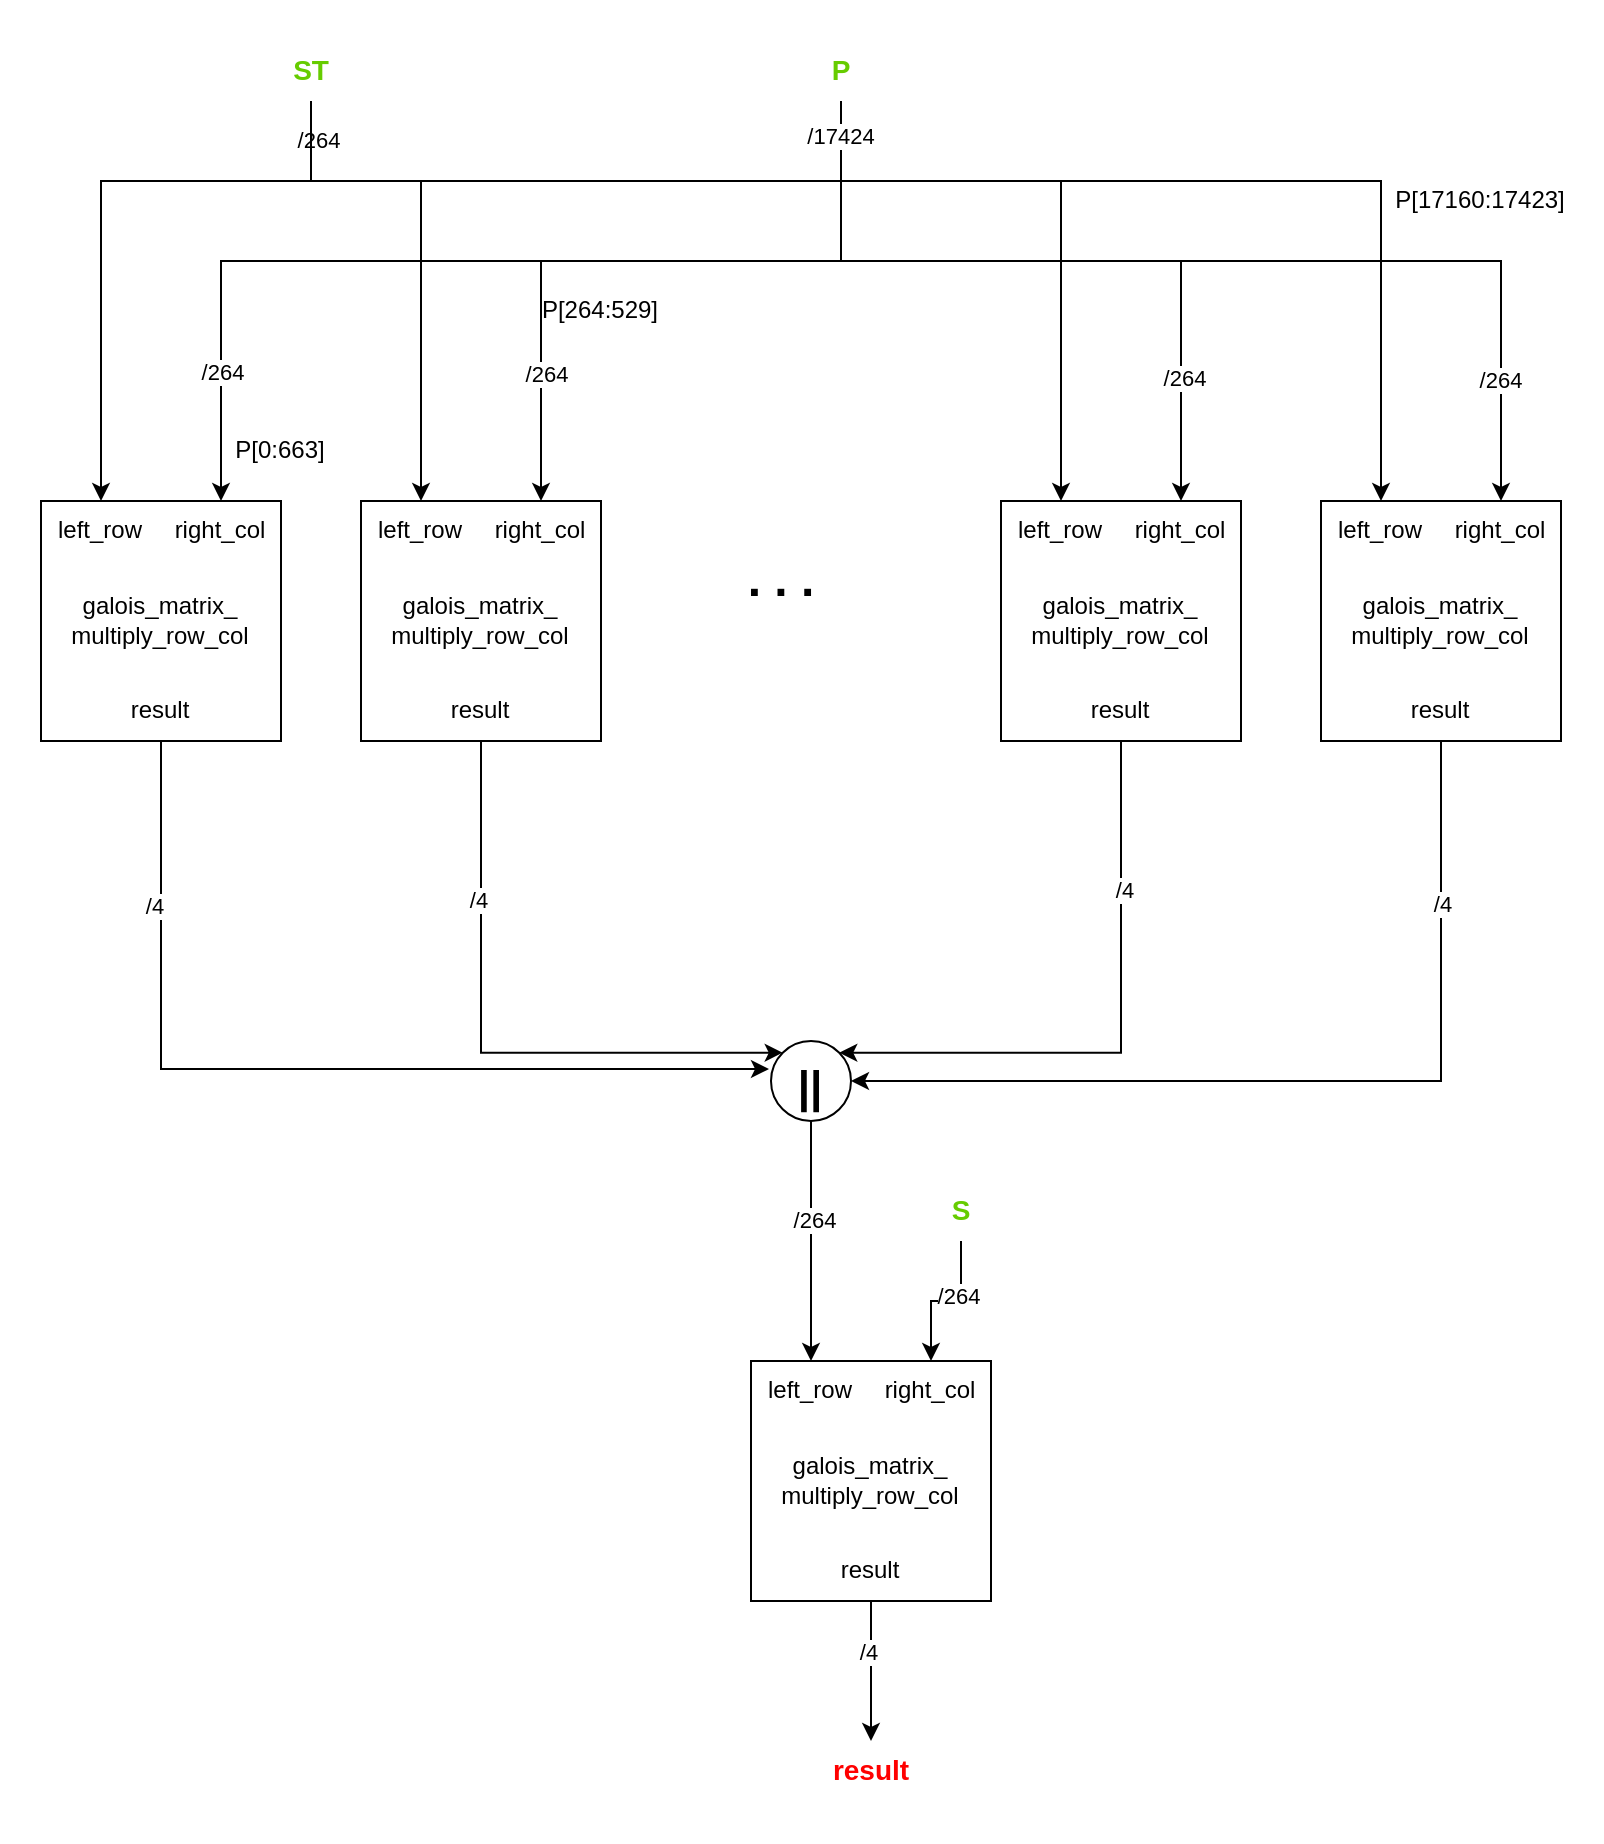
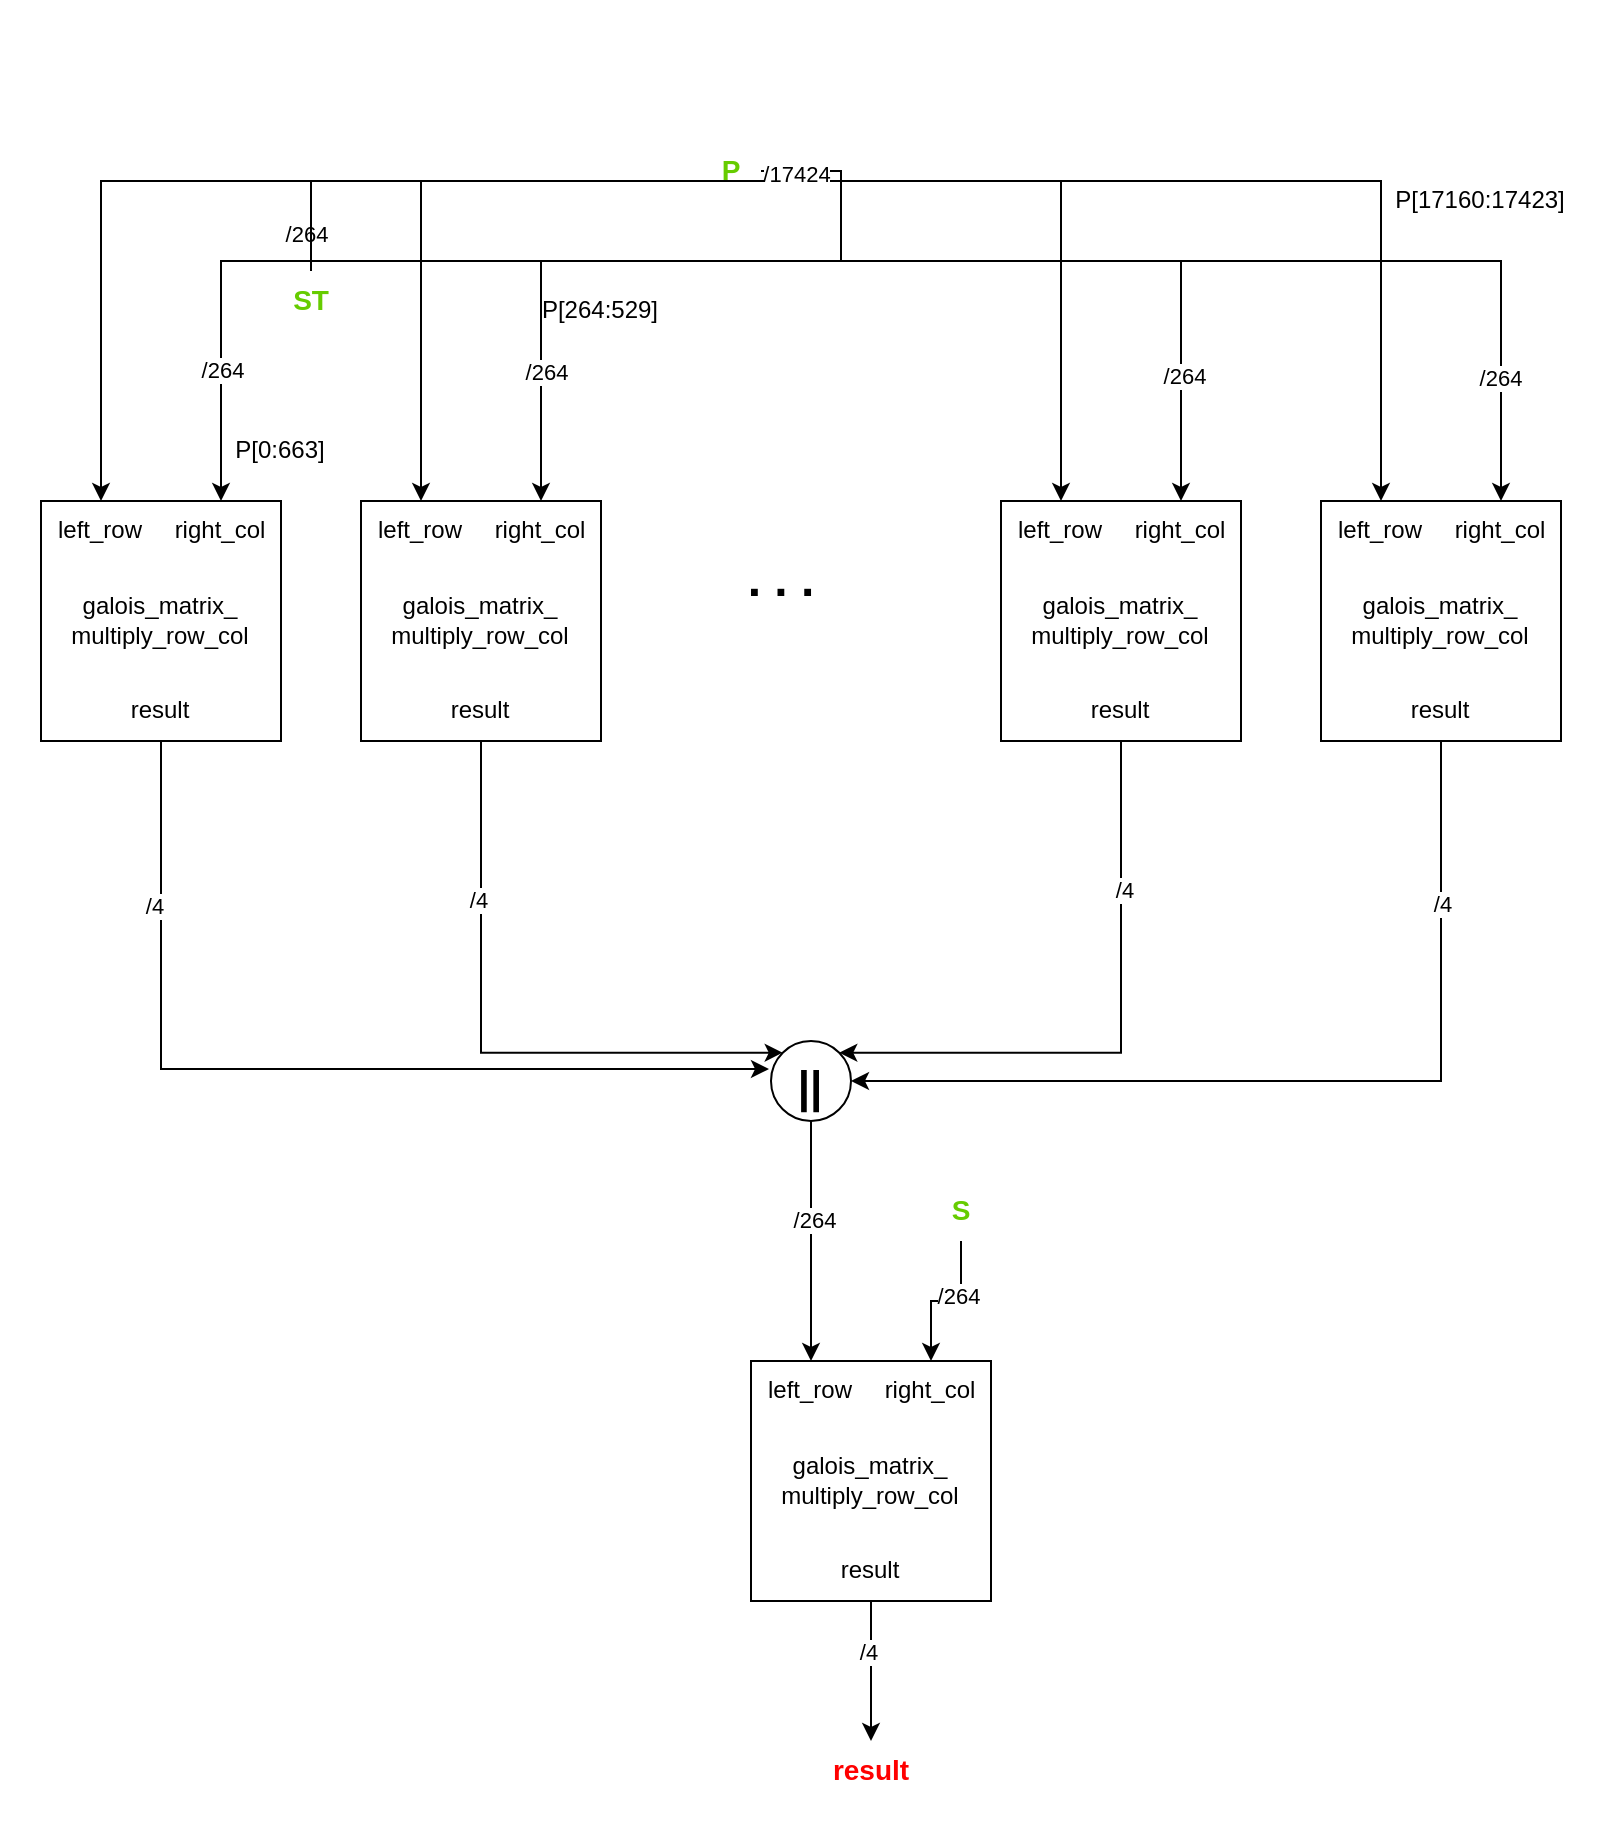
(311, 71) -> (311, 301)
(841, 71) -> (731, 171)
